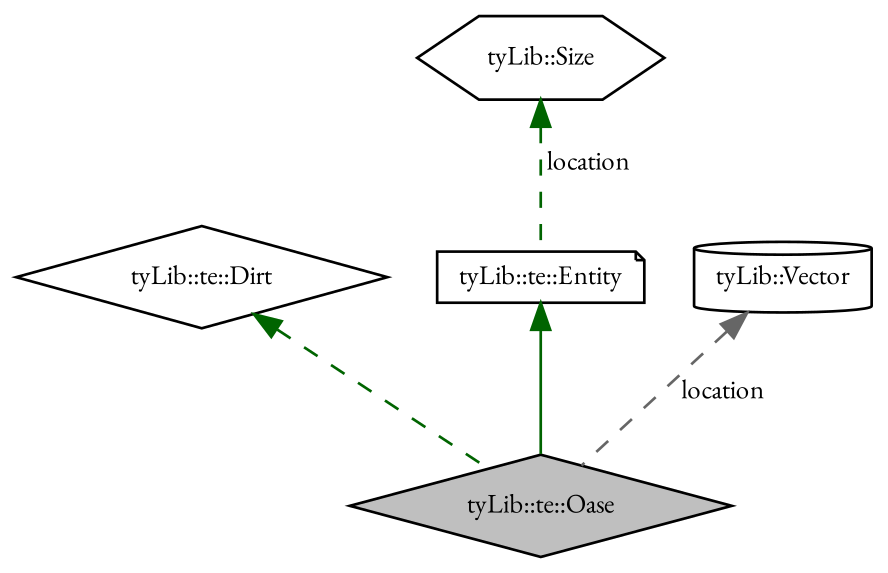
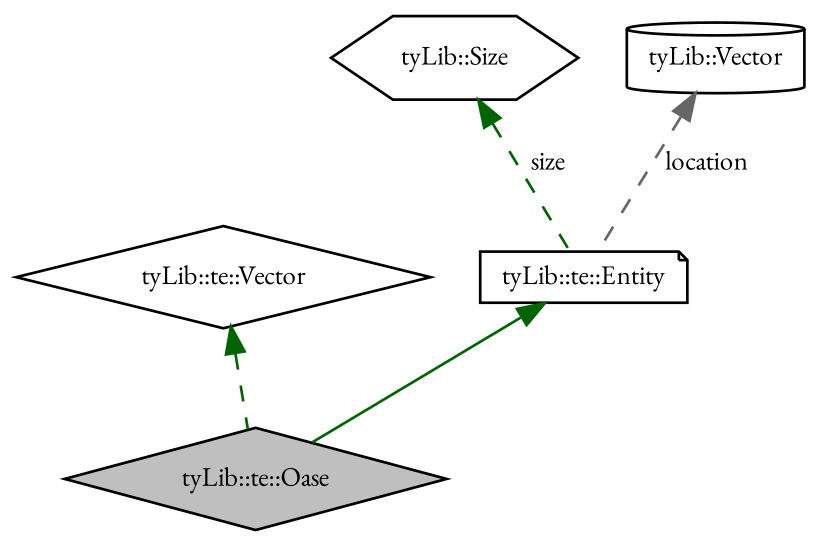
(586, 163) -> (546, 163)
(202, 277) -> (223, 277)
(654, 399) -> (640, 184)
